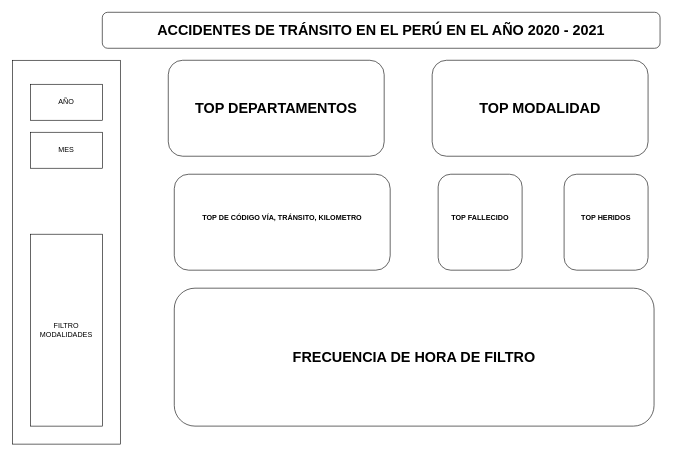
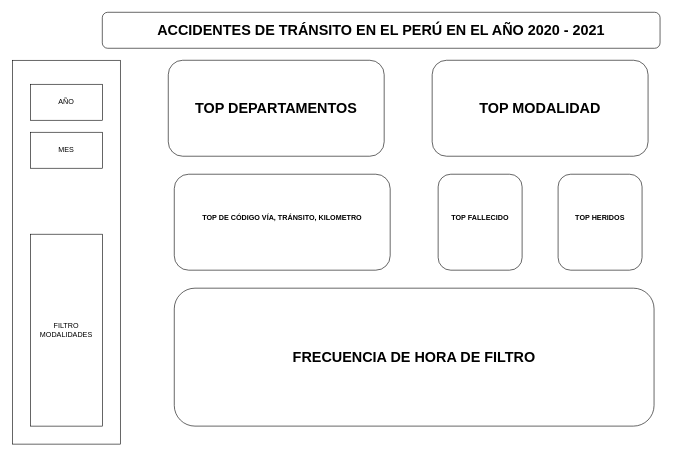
(606, 222) -> (600, 222)
